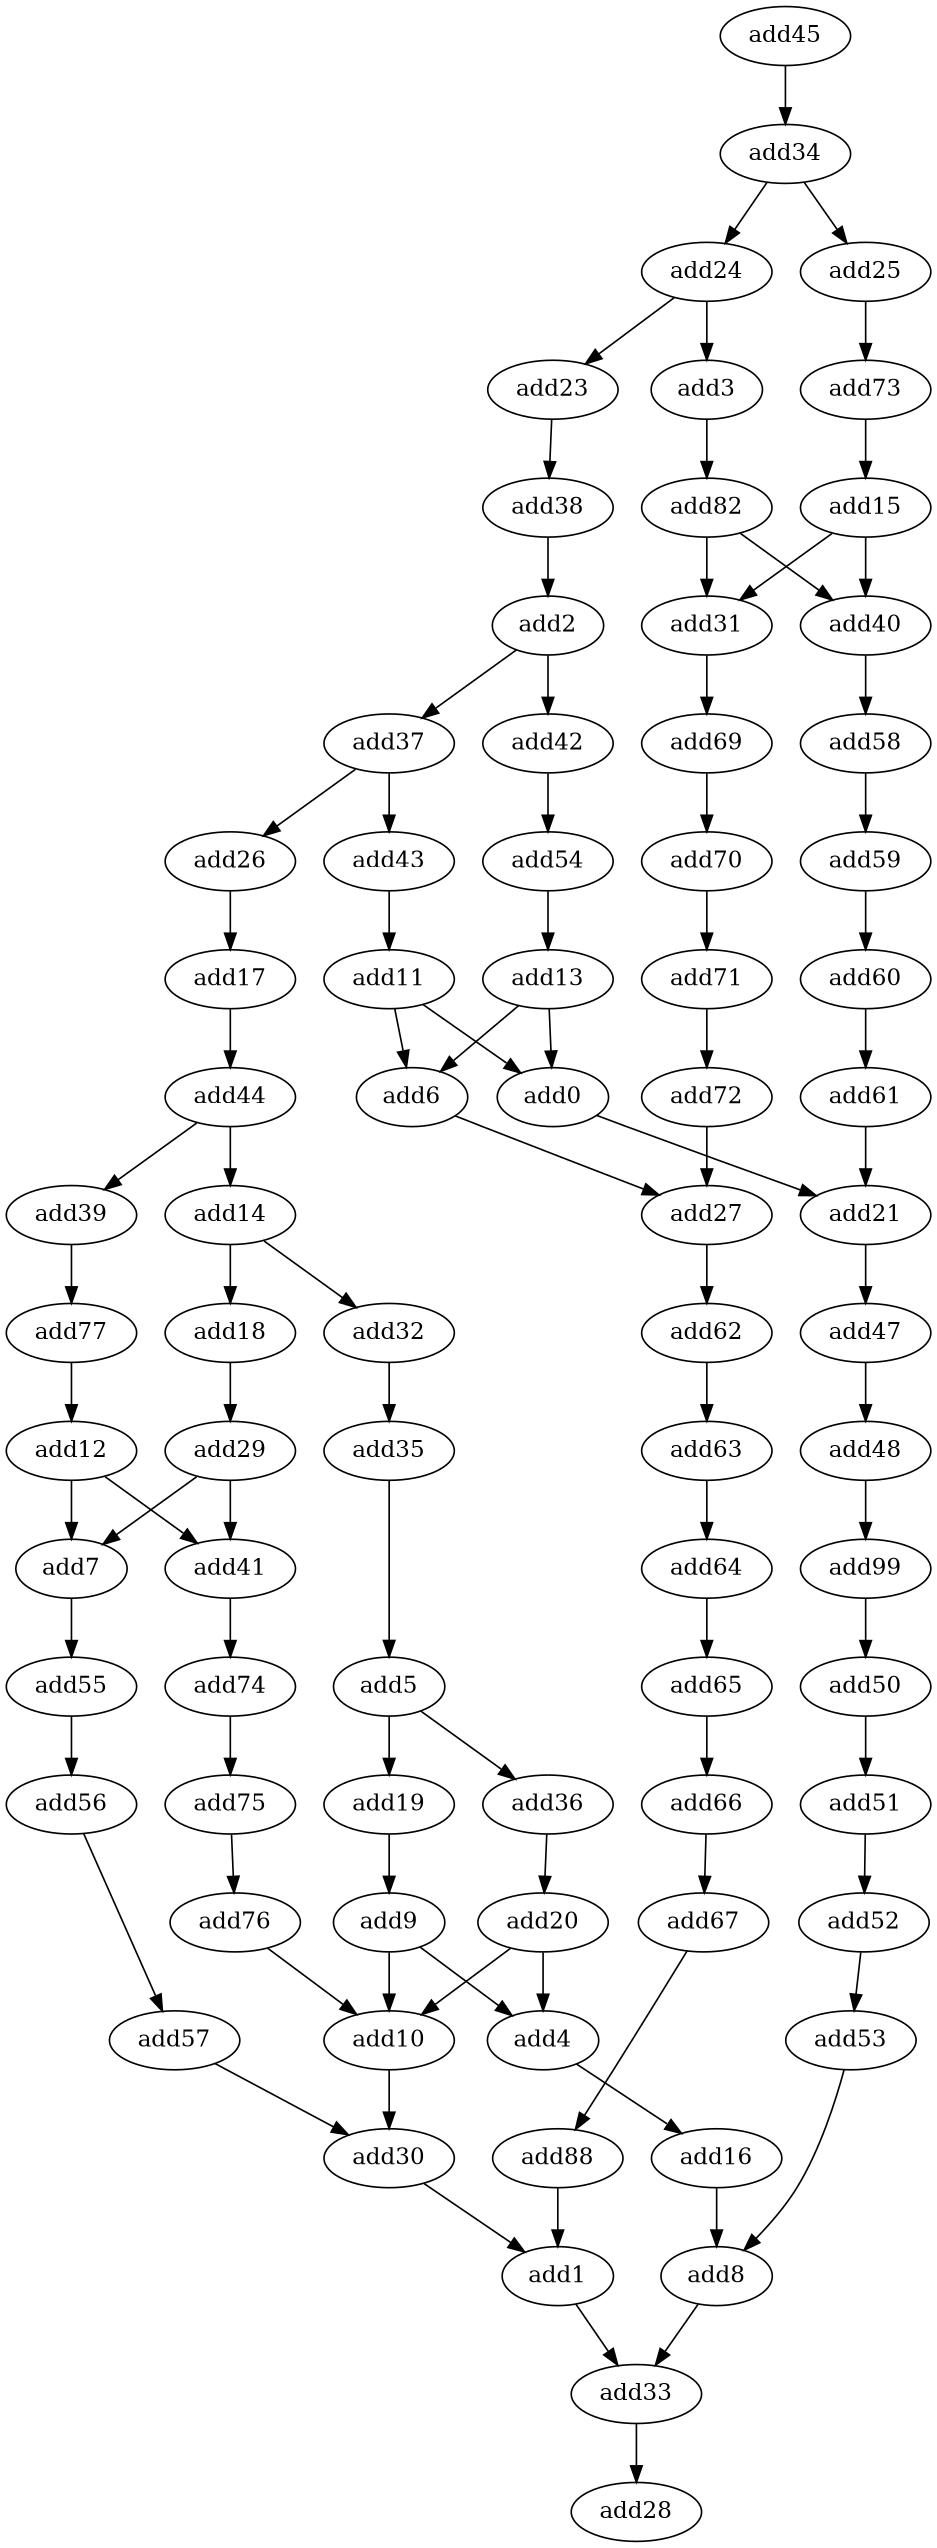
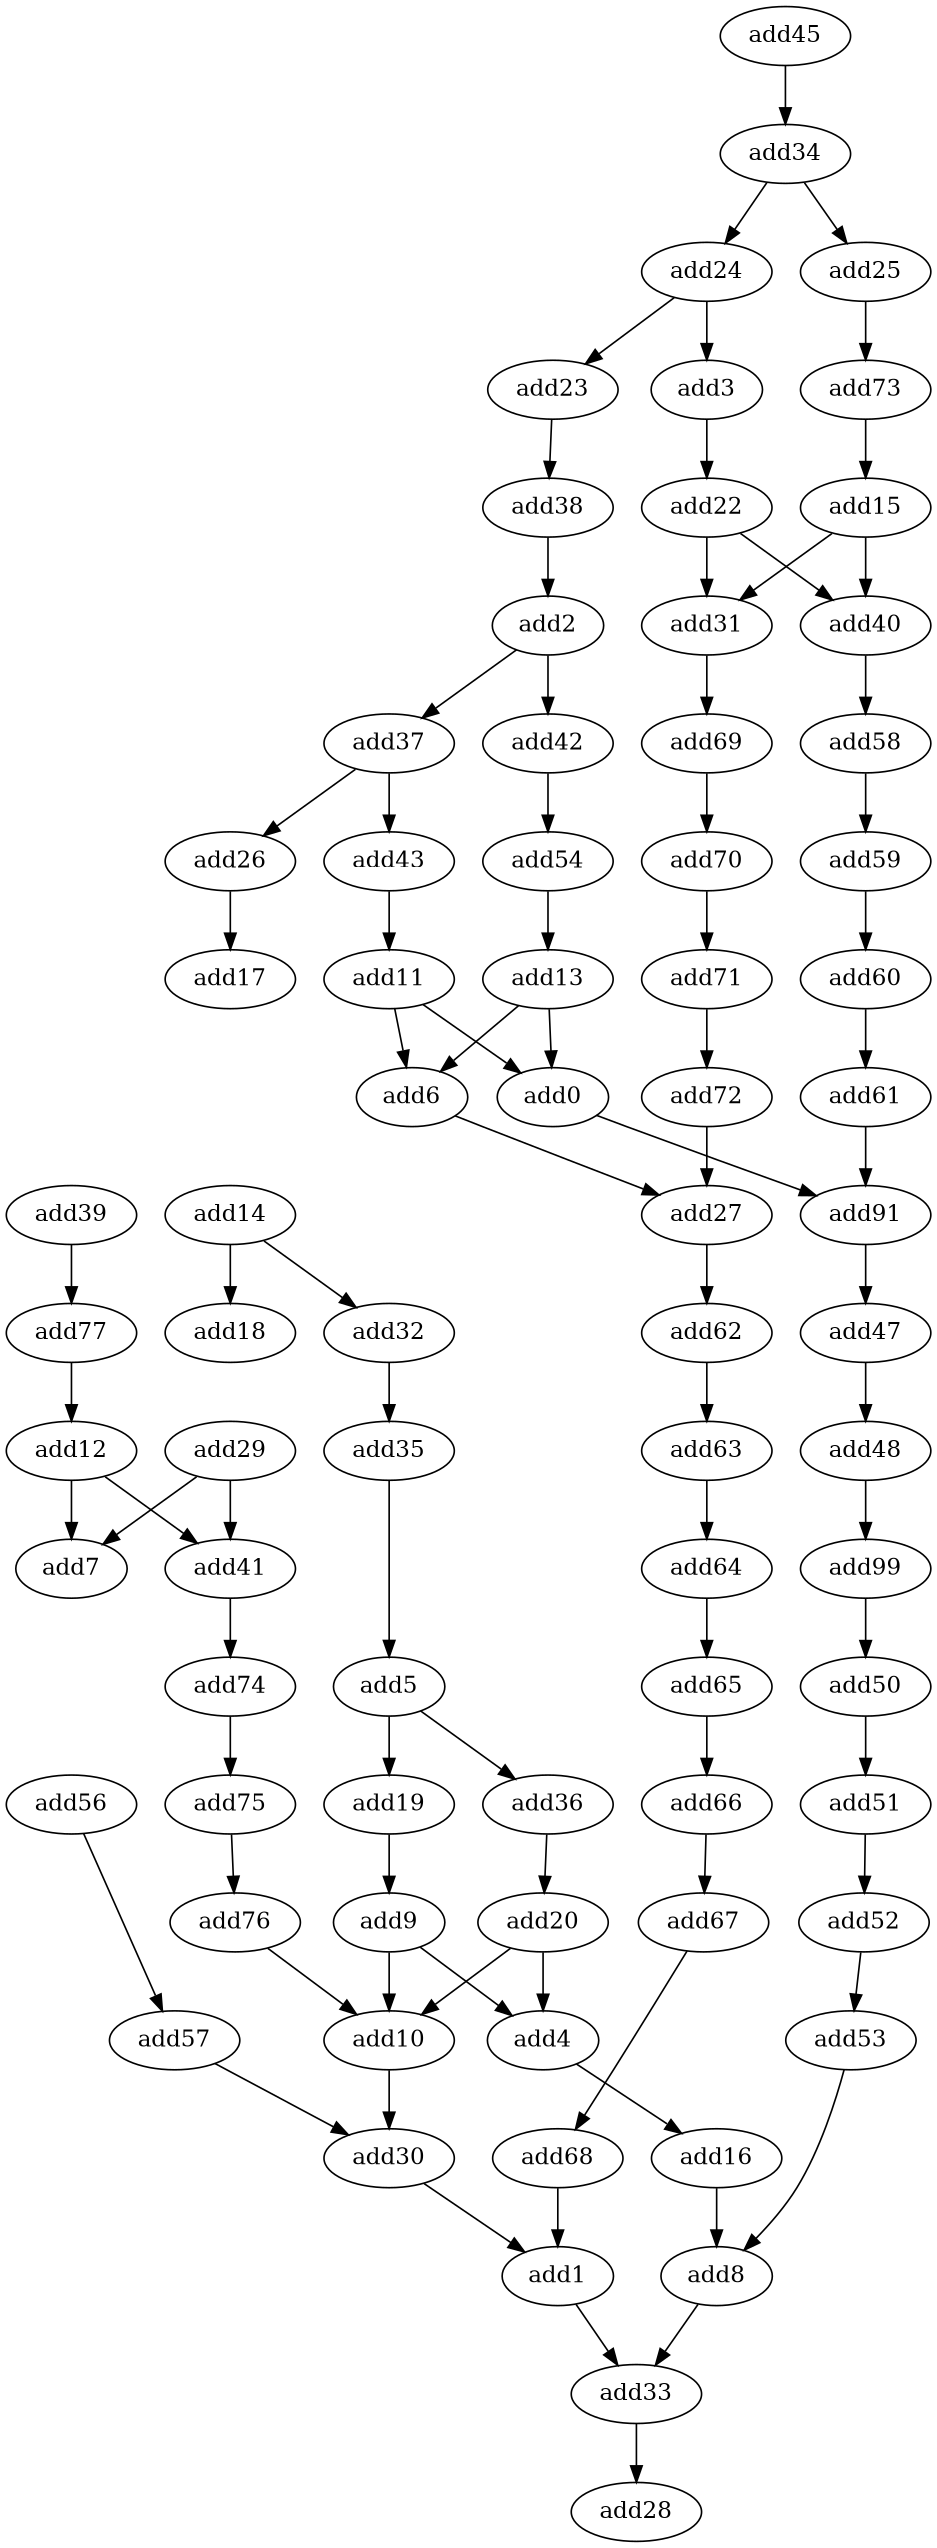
(707, 508) -> (707, 508)
(230, 1097) -> none
(866, 1215) -> (866, 1215)
(230, 1384) -> none
(71, 1687) -> none
(558, 2158) -> (558, 2158)
